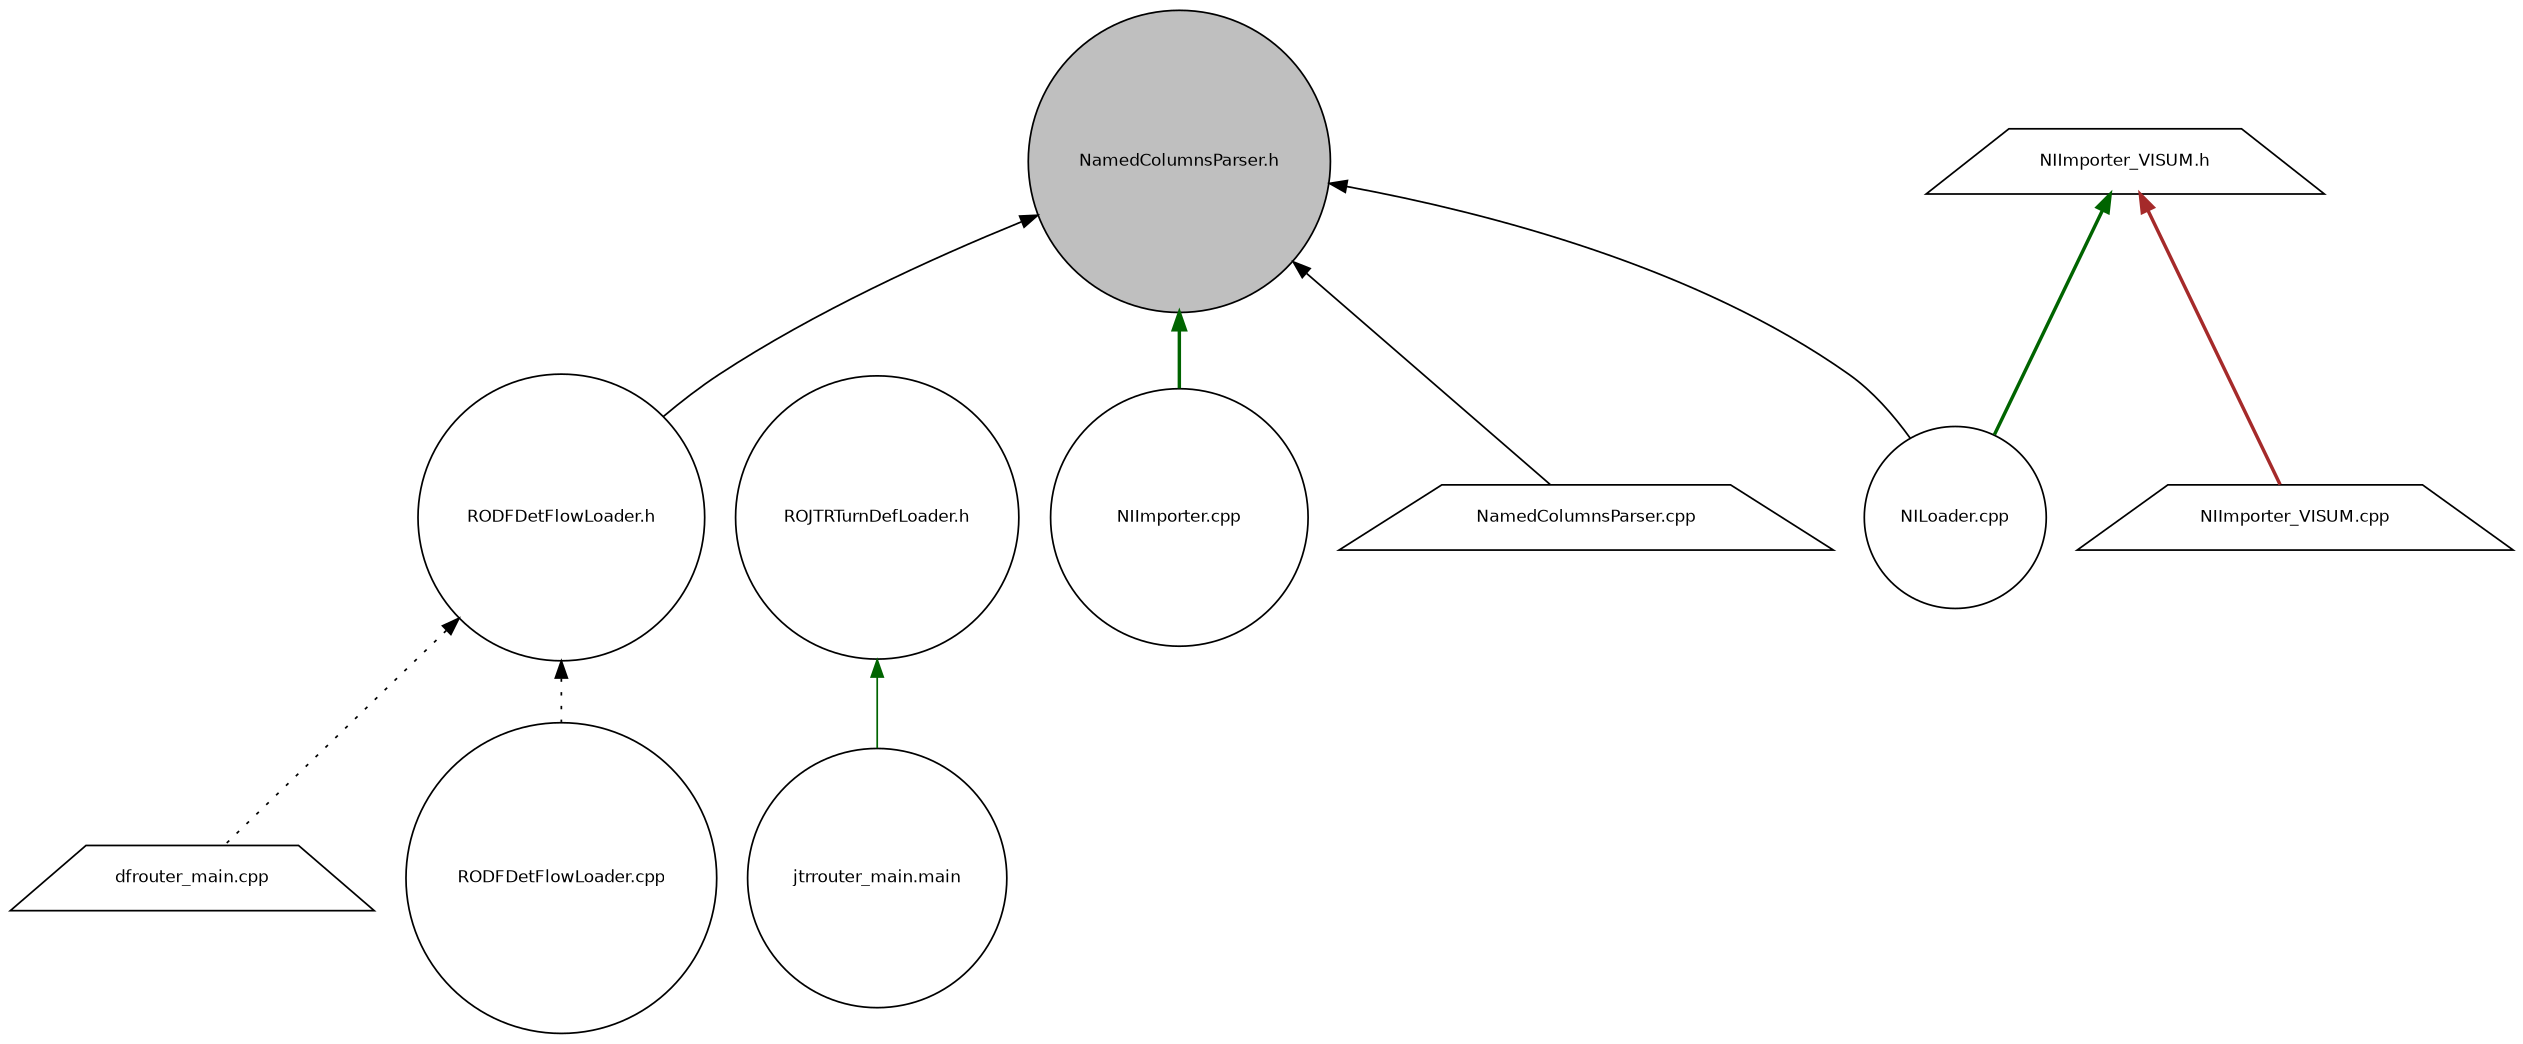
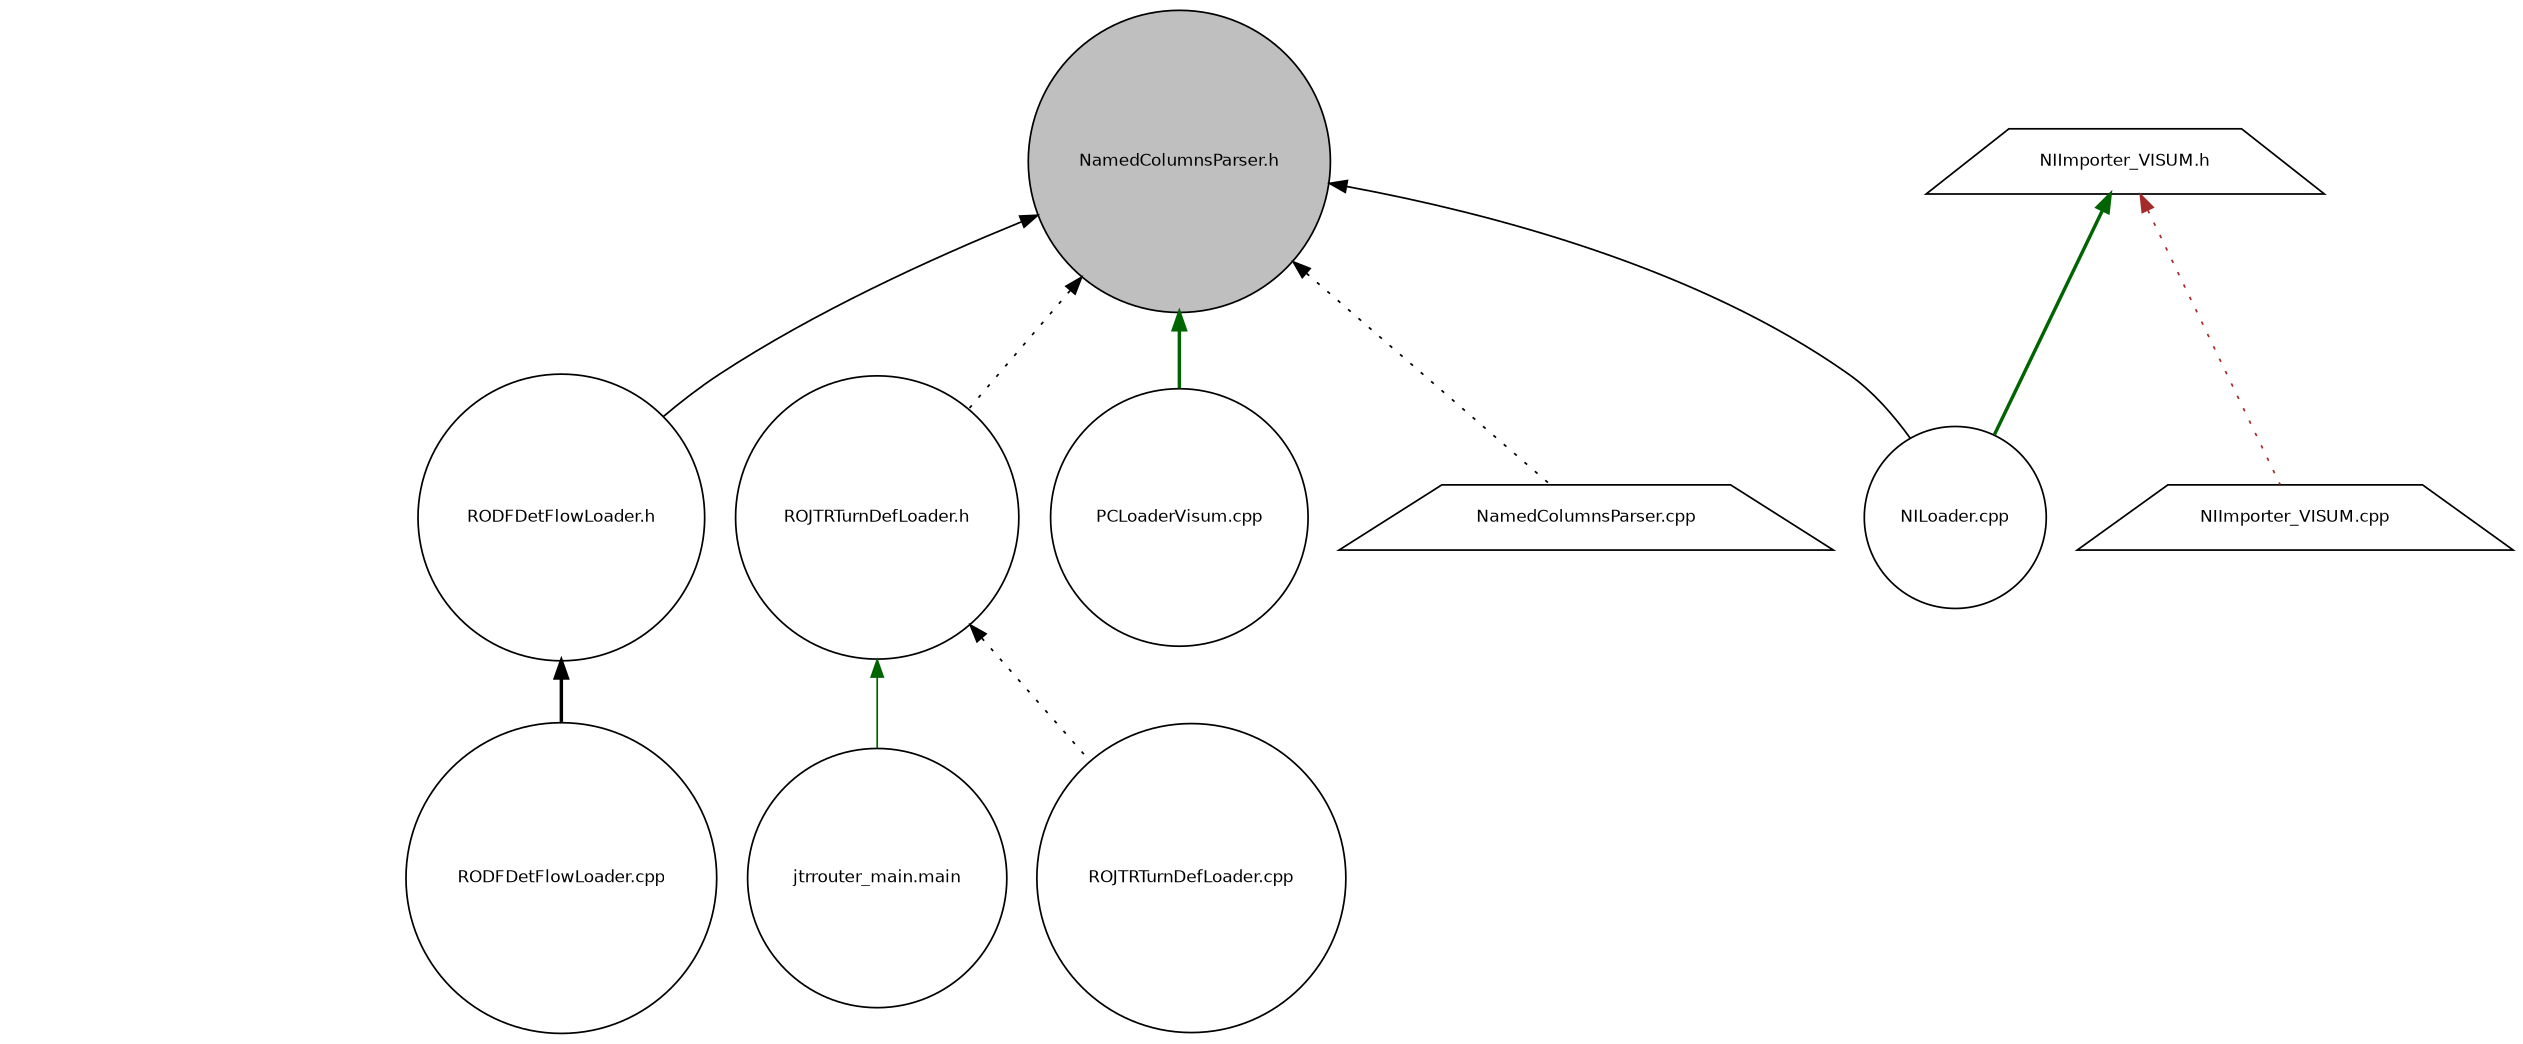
(2214, 347) -> (2214, 347)
none -> (1019, 350)
(1428, 379) -> (1428, 379)
(1179, 517) -> (1179, 517)
(561, 700) -> (561, 700)
(192, 878) -> none
none -> (1191, 878)
